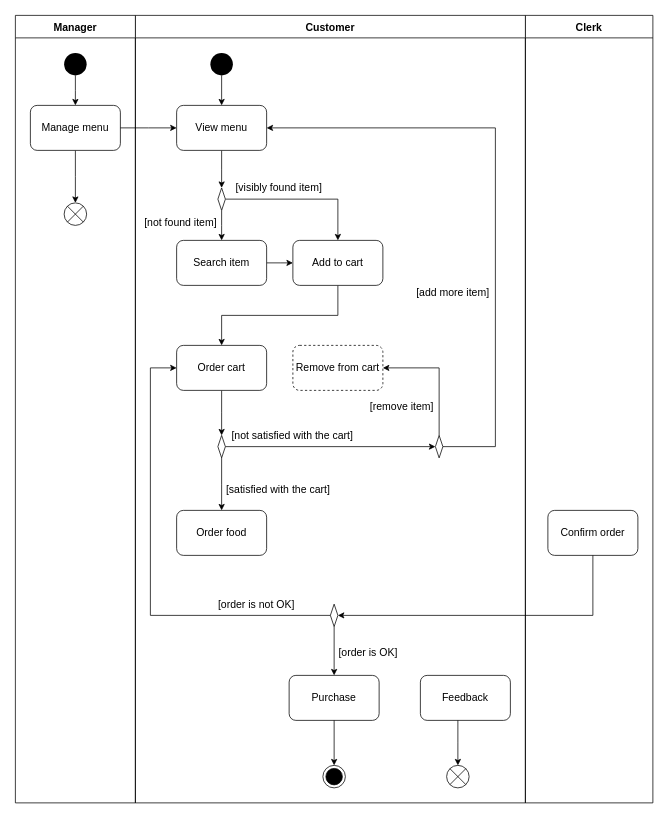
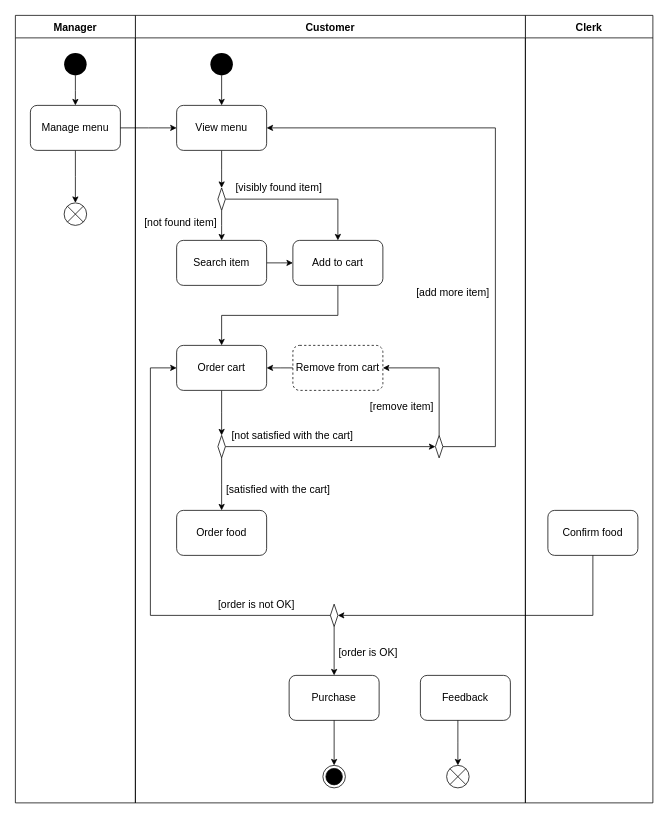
none -> (272, 368)
(593, 533) -> (593, 533)
